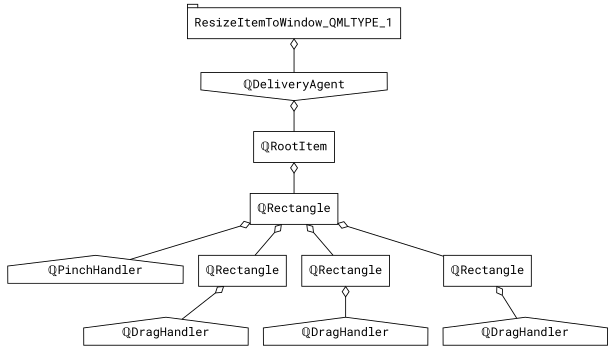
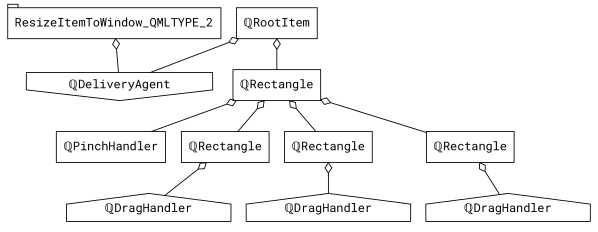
(294, 23) -> (114, 23)
(294, 121) -> (189, 58)
(95, 271) -> (111, 147)
